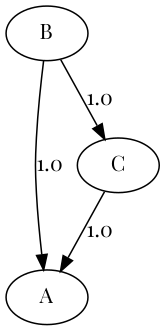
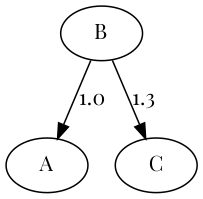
(100, 99) -> (144, 99)
(86, 225) -> none
